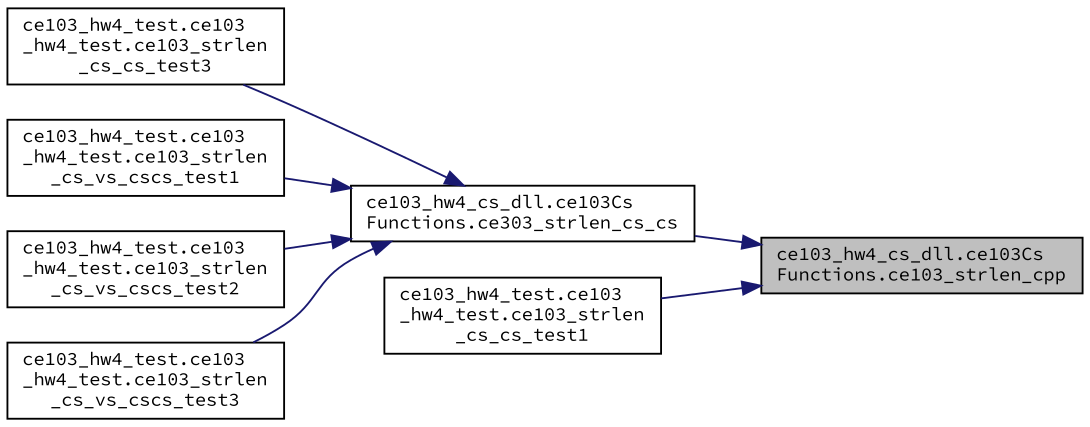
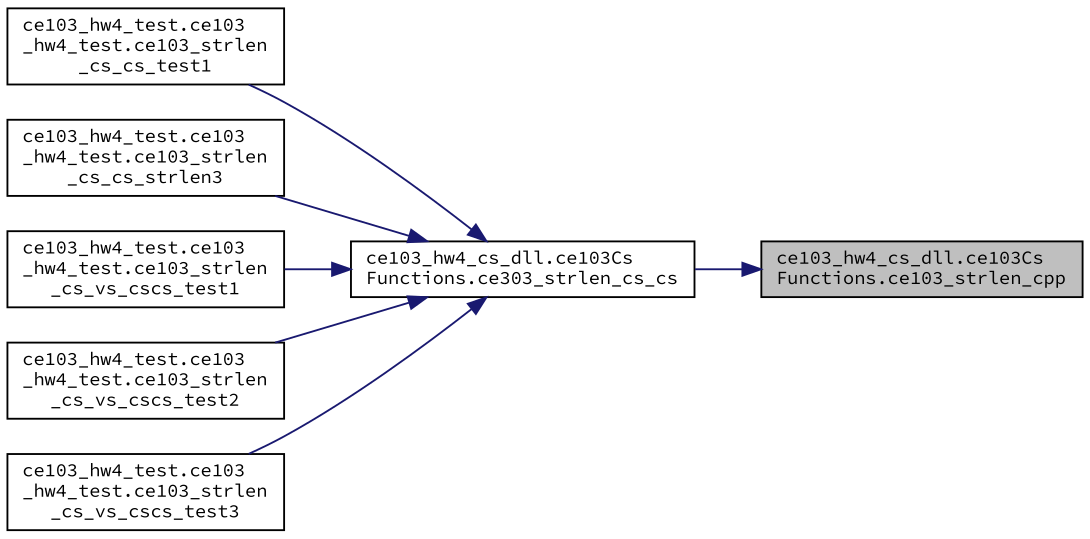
(146, 46) -> (146, 158)
(702, 293) -> (364, 151)
